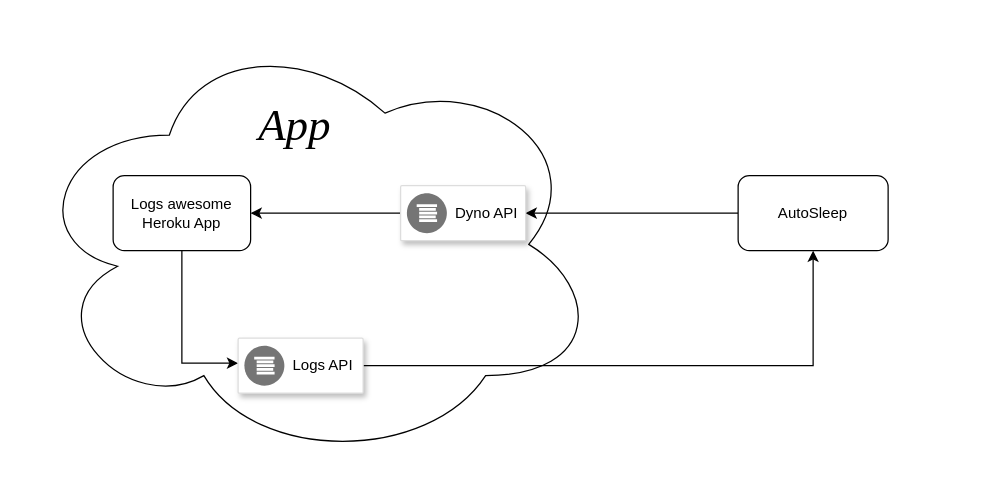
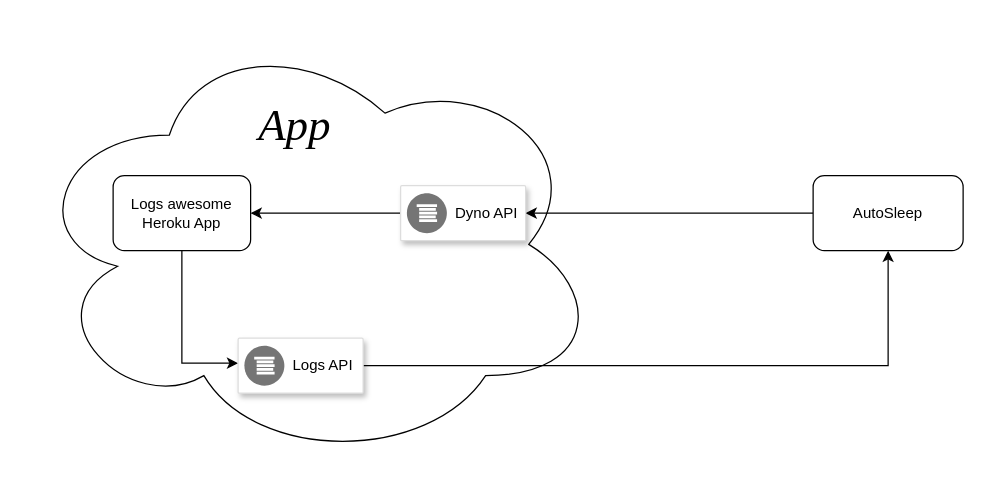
(813, 213) -> (888, 213)
